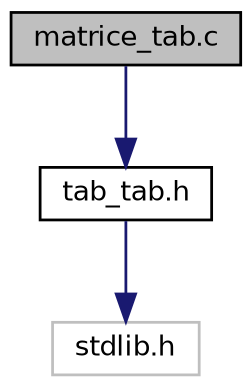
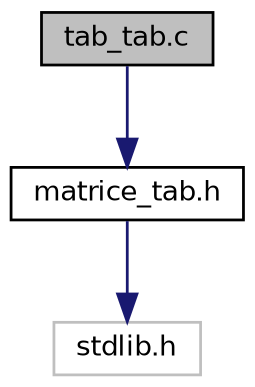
(126, 39) -> (127, 39)
(126, 194) -> (127, 194)
